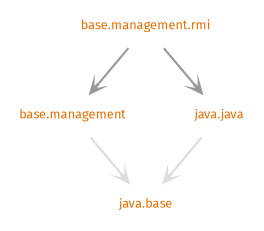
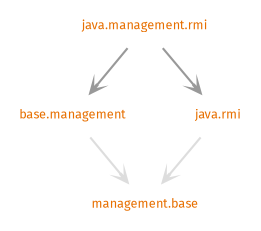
(146, 26) -> (145, 26)
(219, 115) -> (218, 115)
(146, 205) -> (145, 205)
